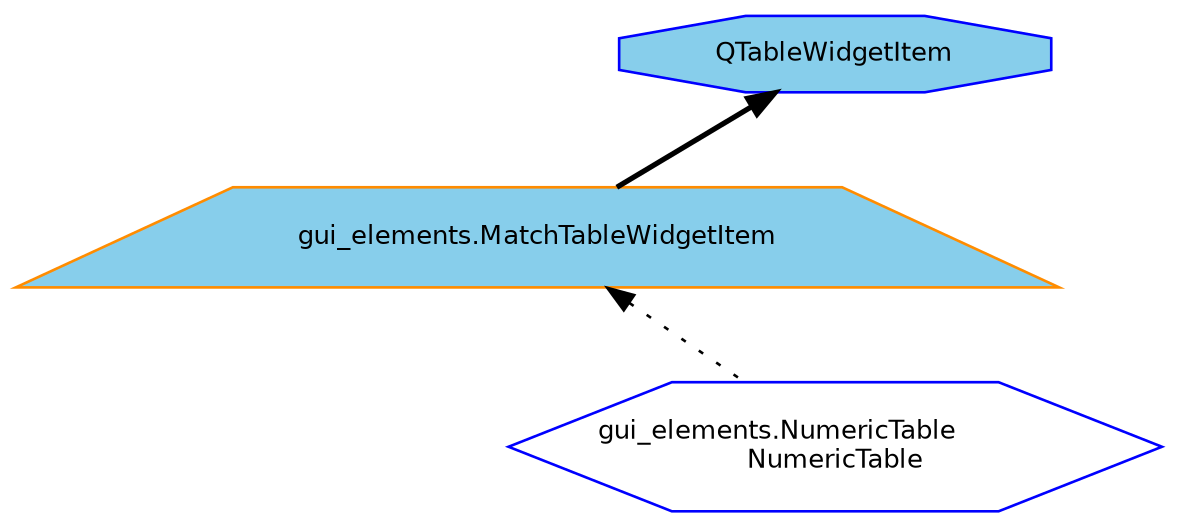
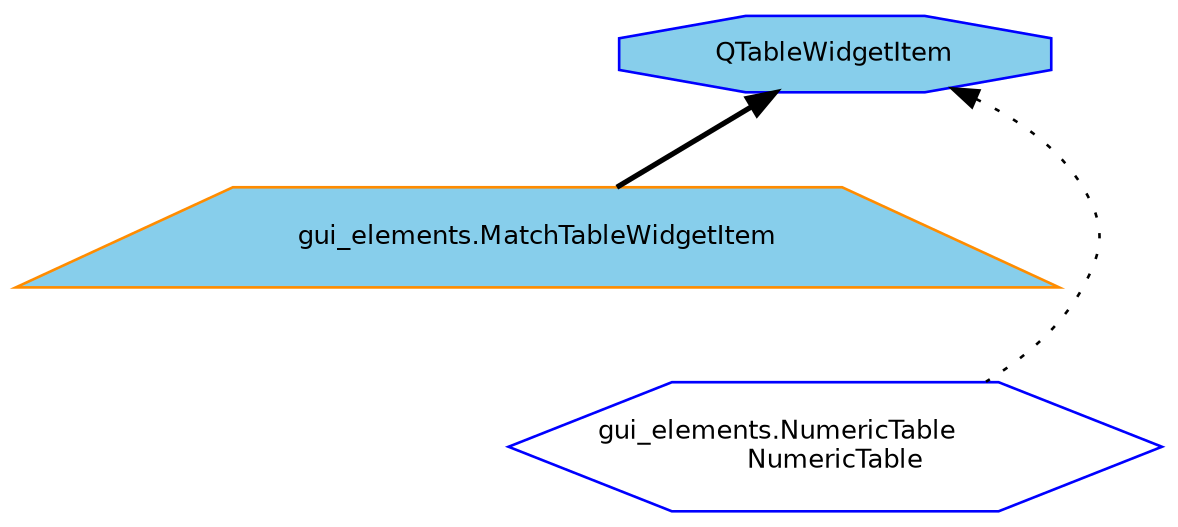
(687, 342) -> (1099, 235)
